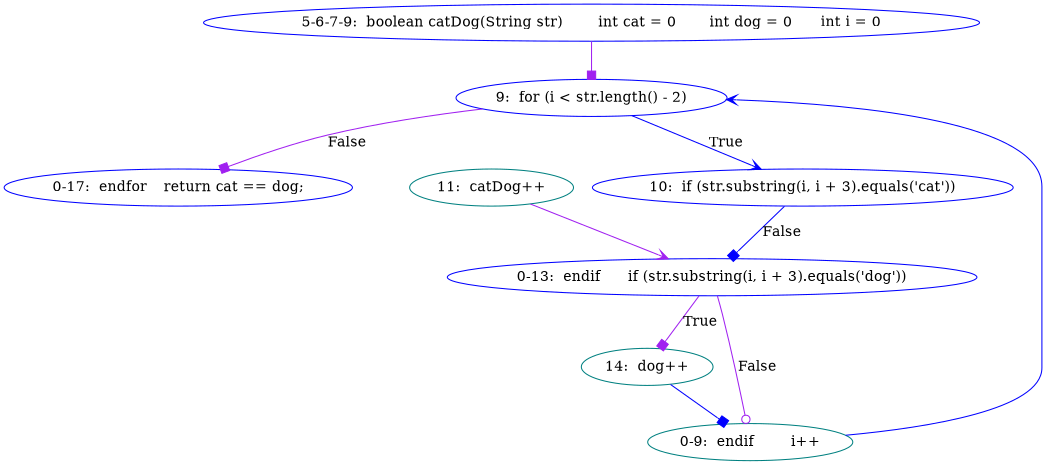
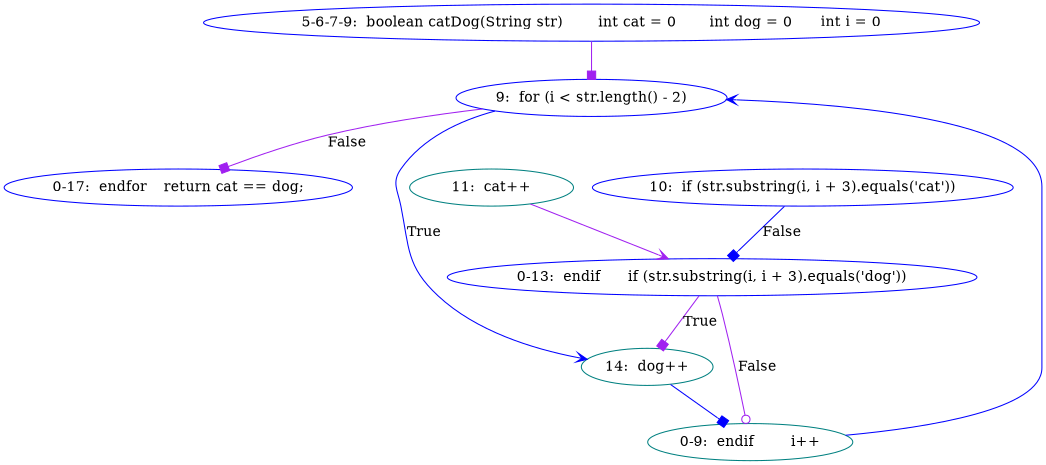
(692, 140) -> (411, 256)
(492, 188) -> (492, 188)
